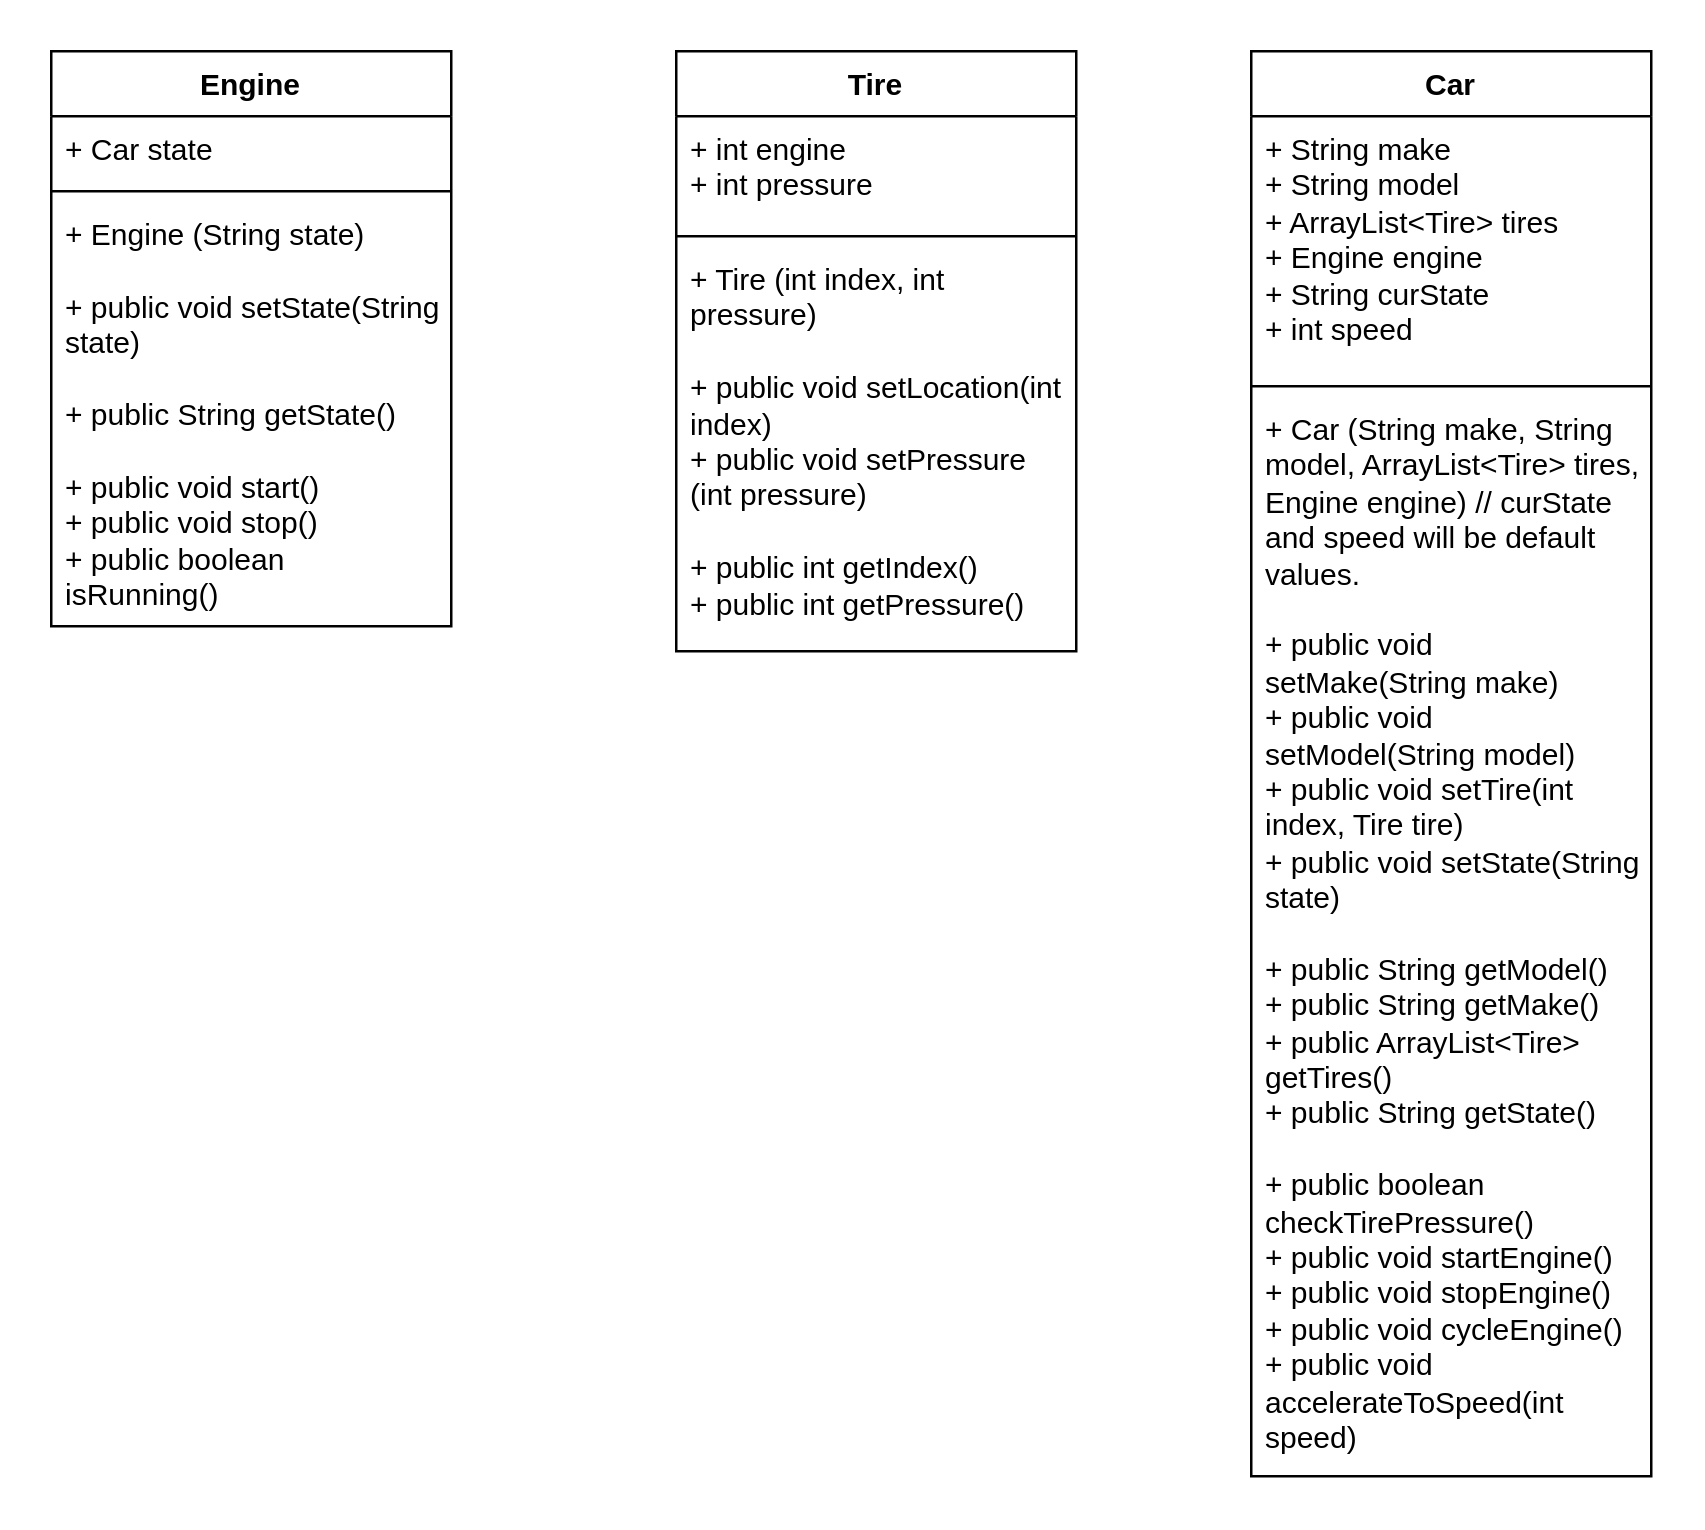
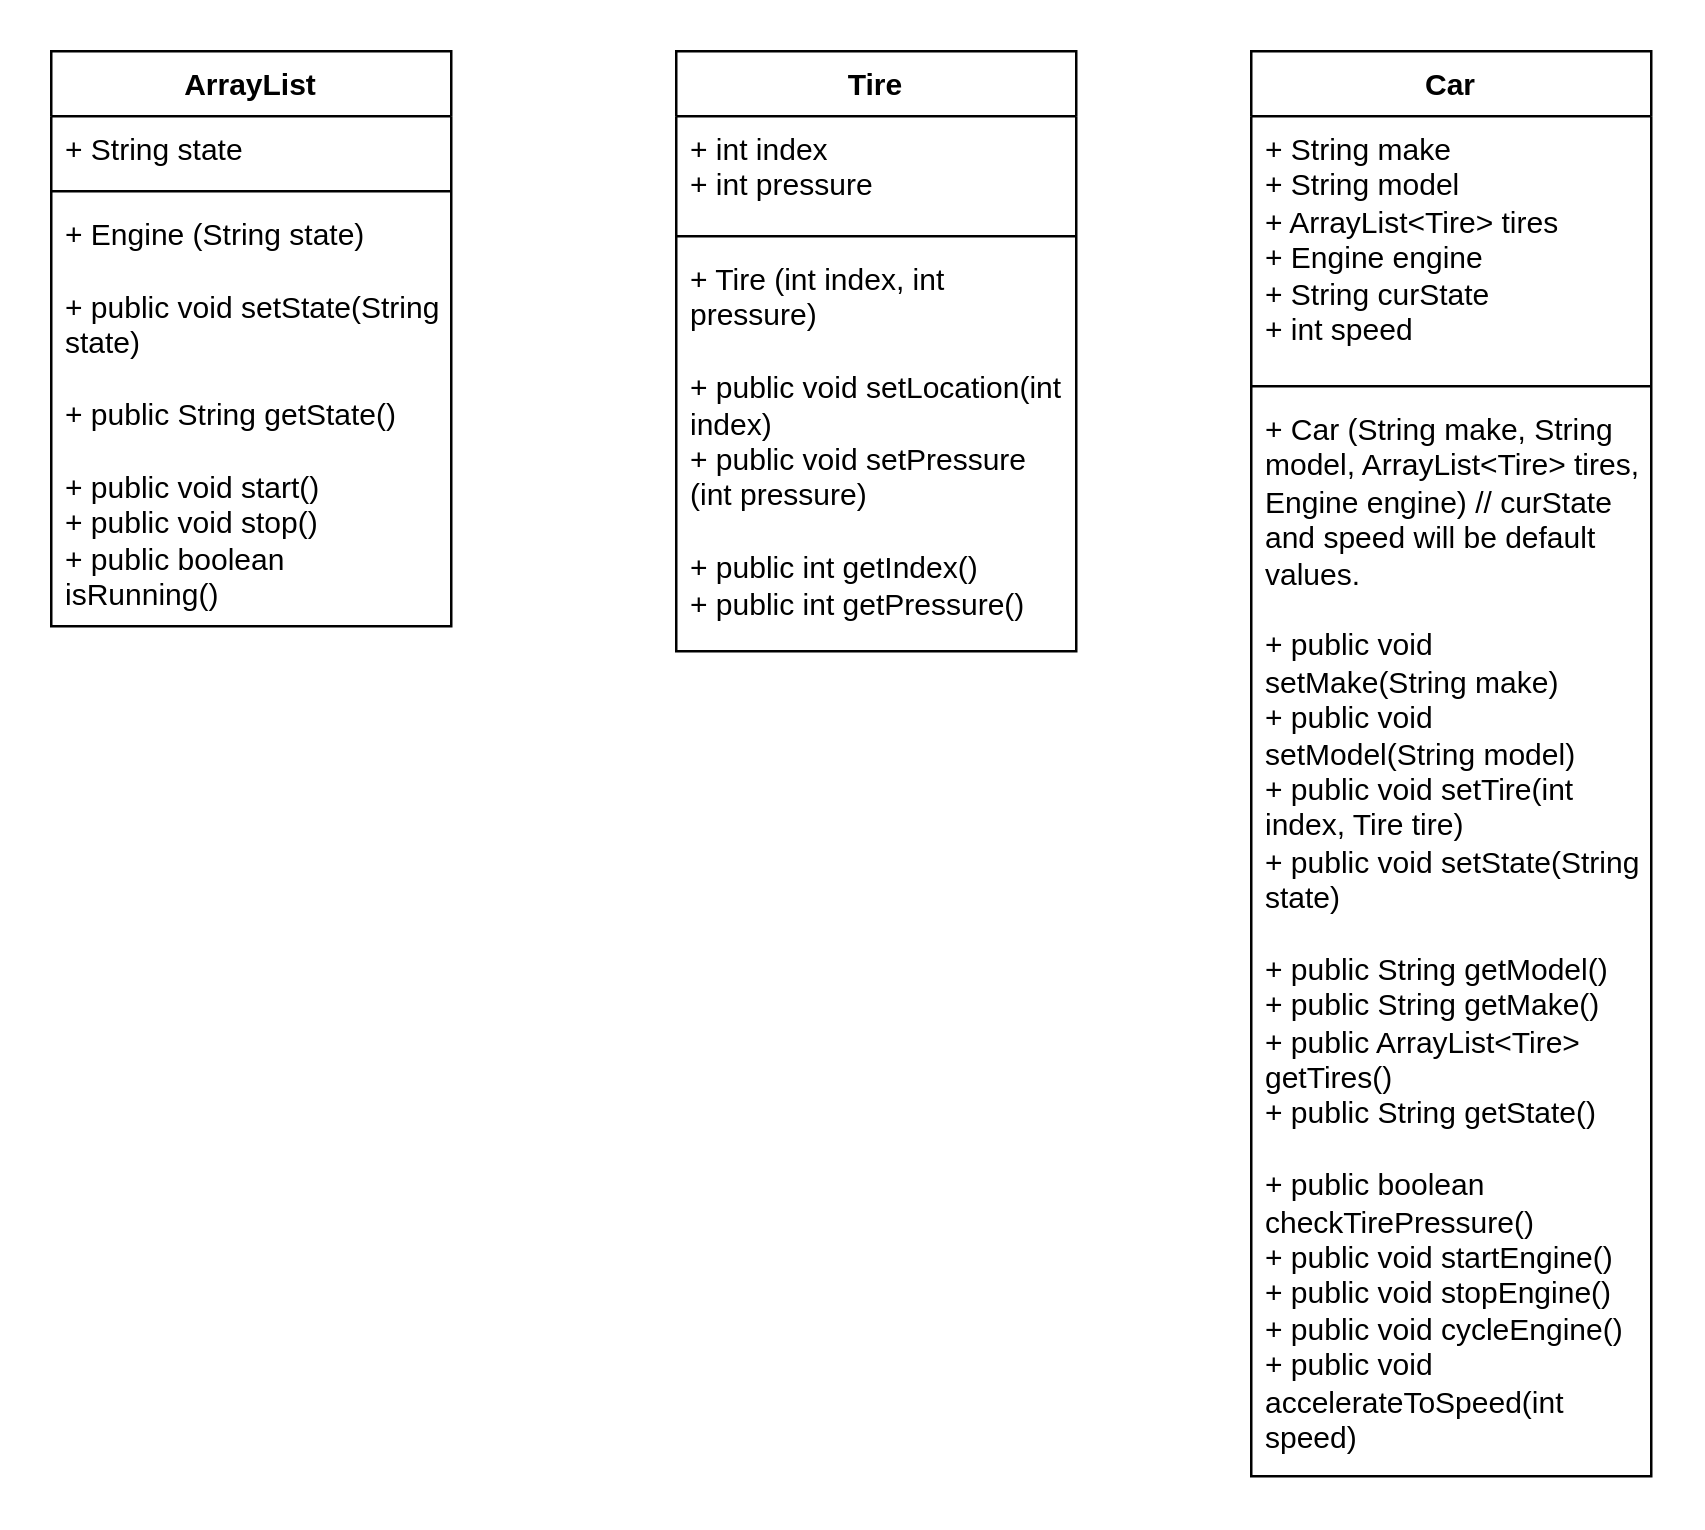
(251, 87) -> (251, 87)
(151, 152) -> (172, 152)
(797, 170) -> (797, 170)
